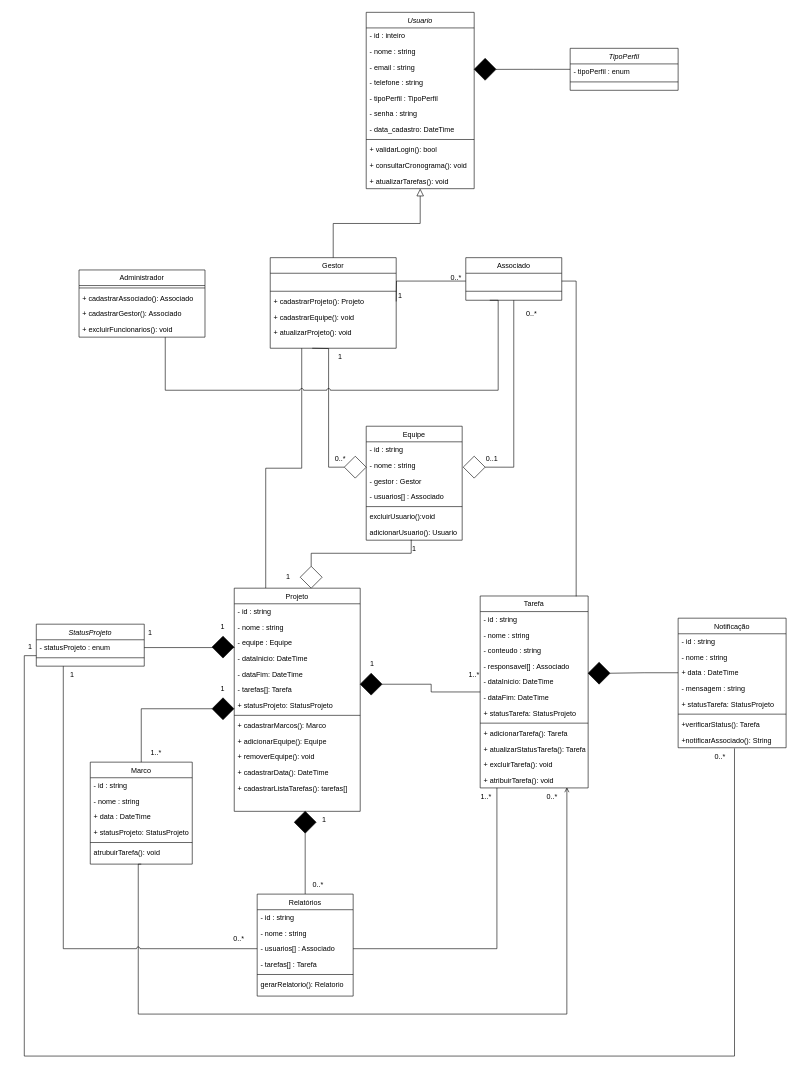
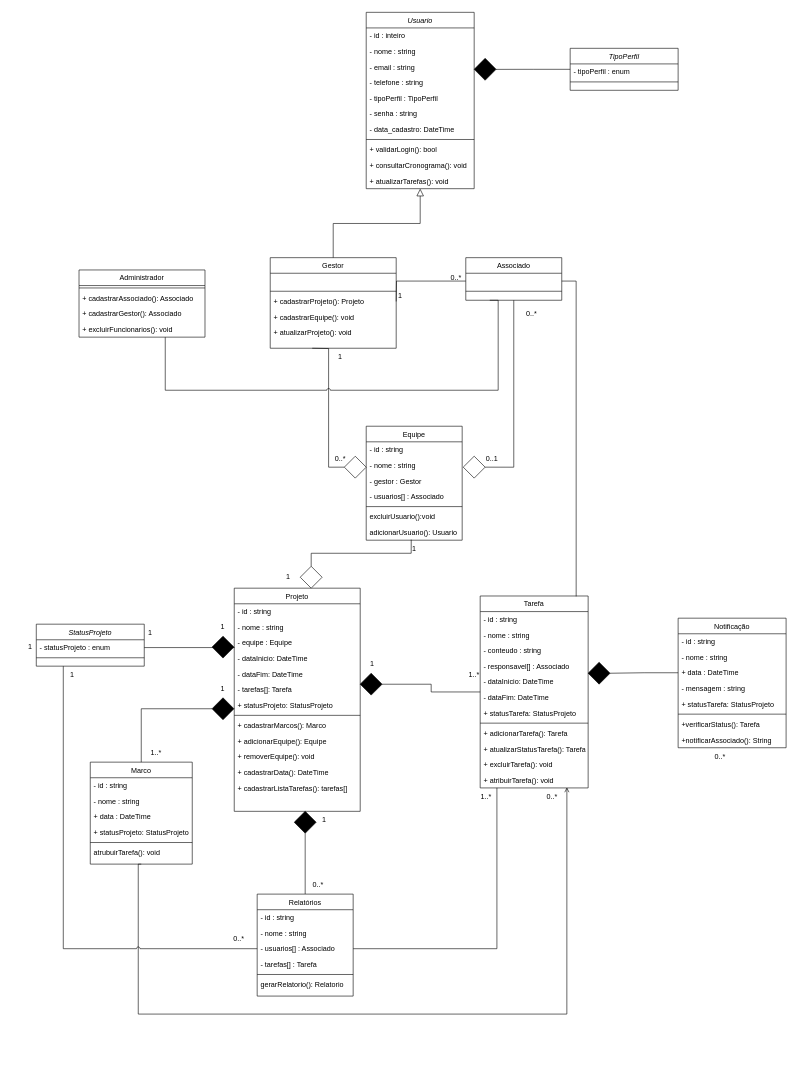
(283, 468) -> none
(327, 1056) -> none
